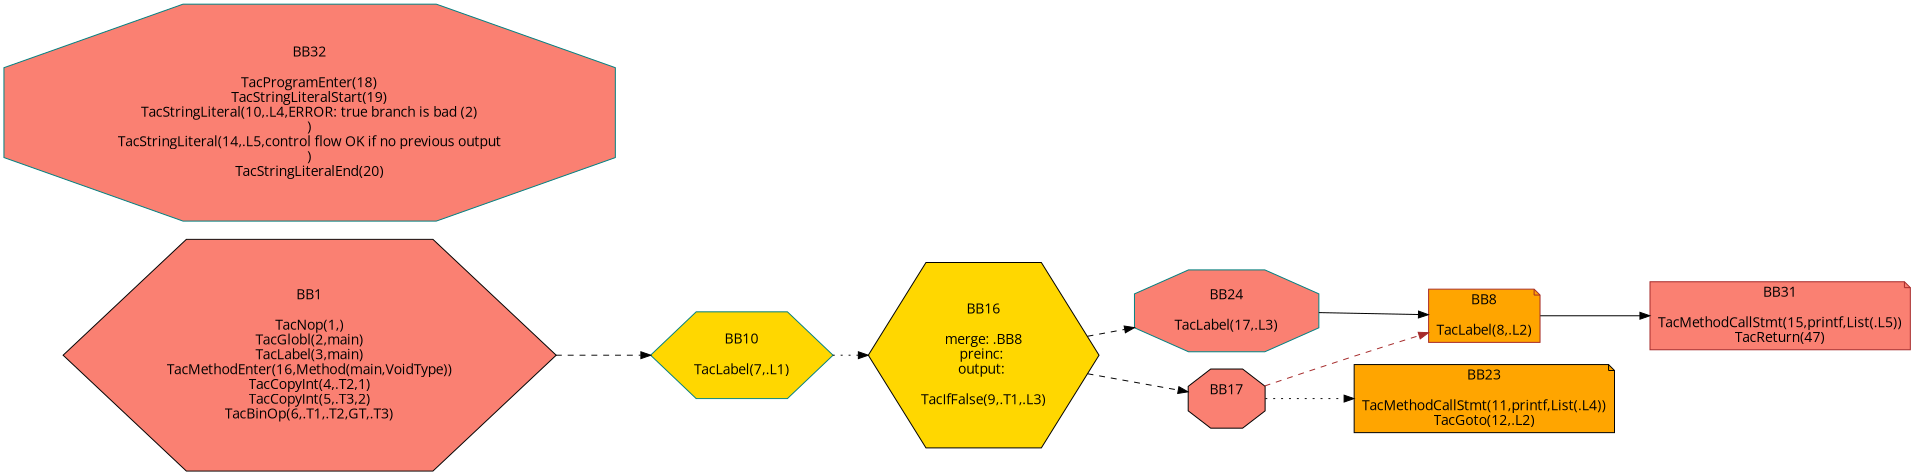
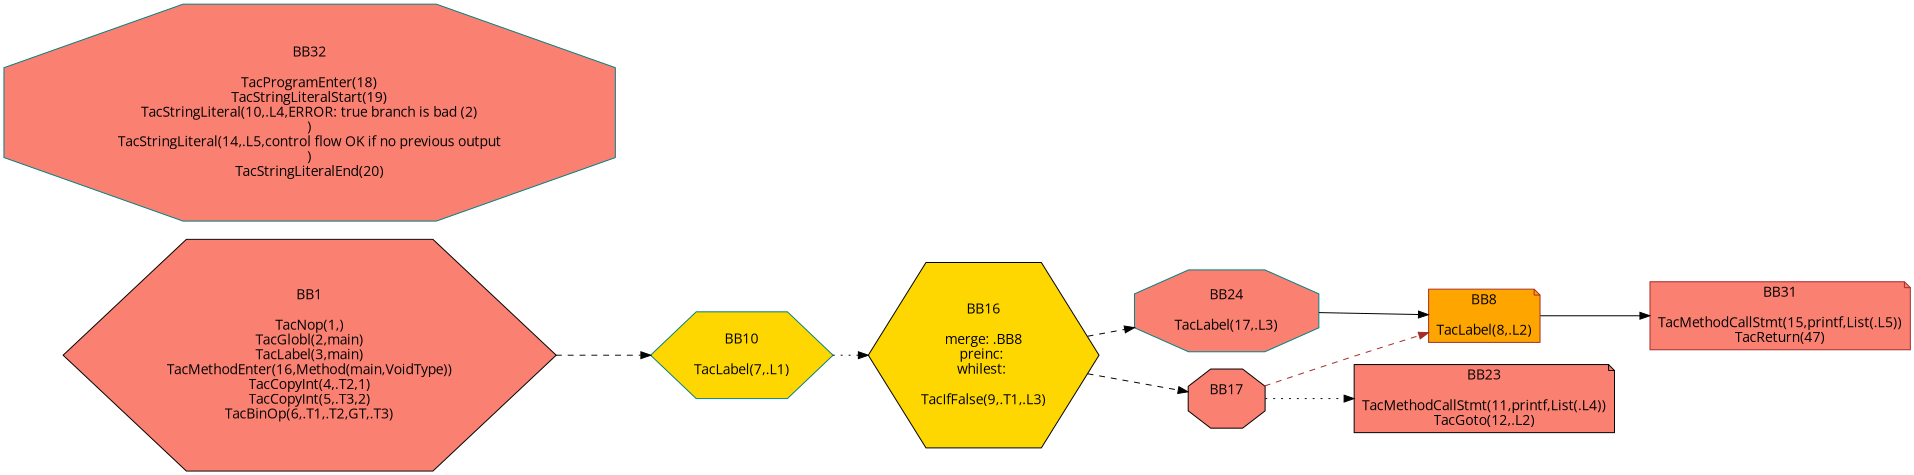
(984, 355) -> (984, 355)
(1484, 399) -> (1484, 399)
